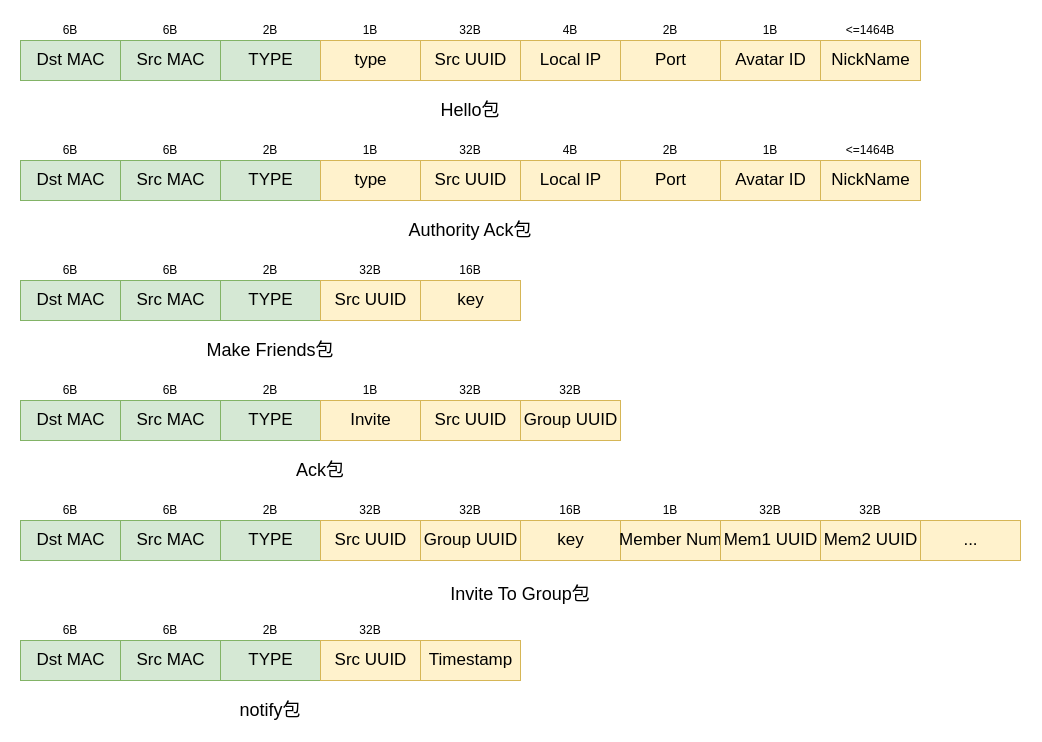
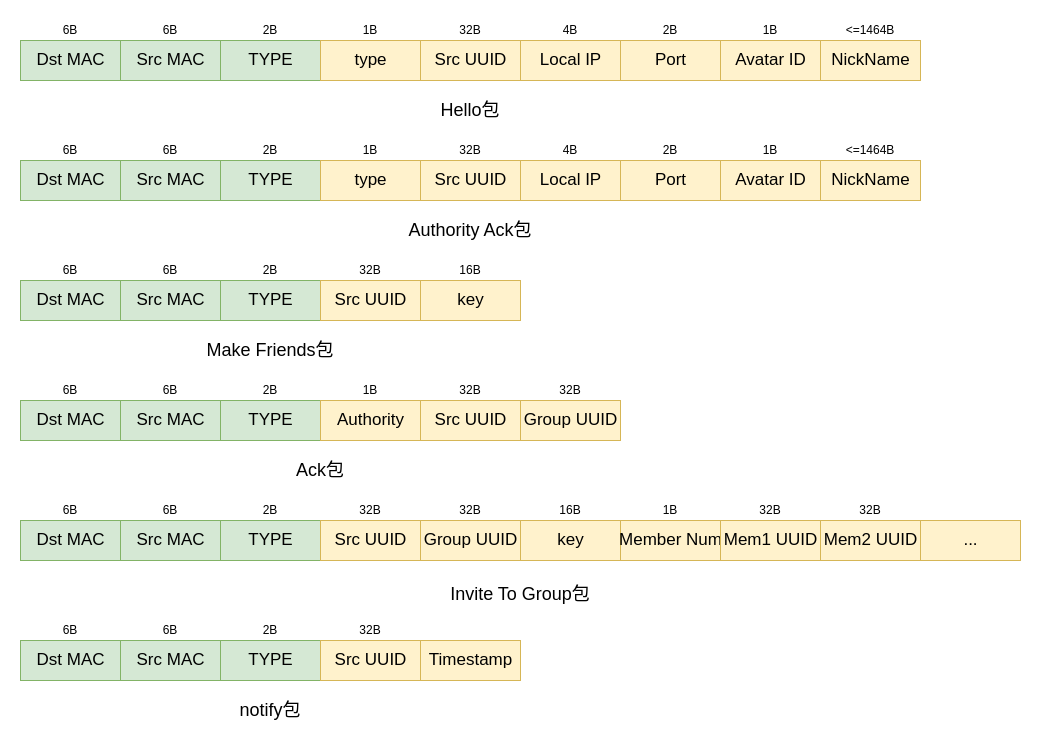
(371, 421) -> (371, 421)
